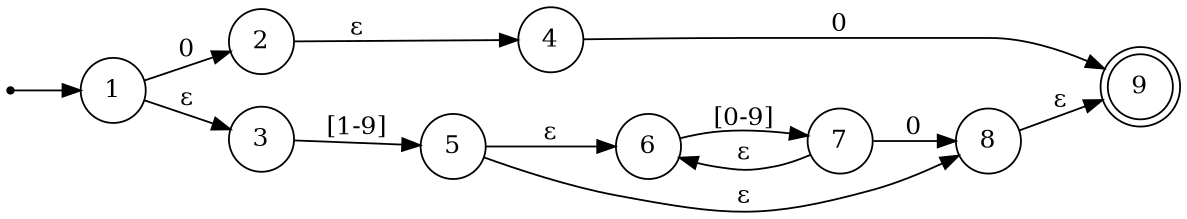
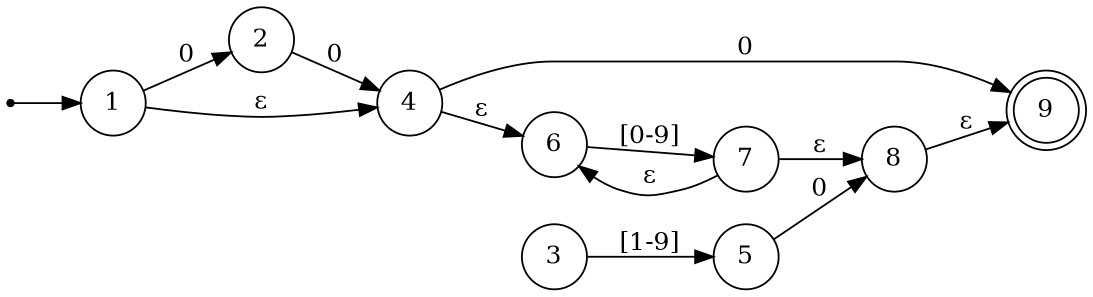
(357, 28) -> (336, 55)
(178, 112) -> (252, 117)
(914, 127) -> (820, 146)
(541, 146) -> (473, 121)
(744, 196) -> (820, 189)
